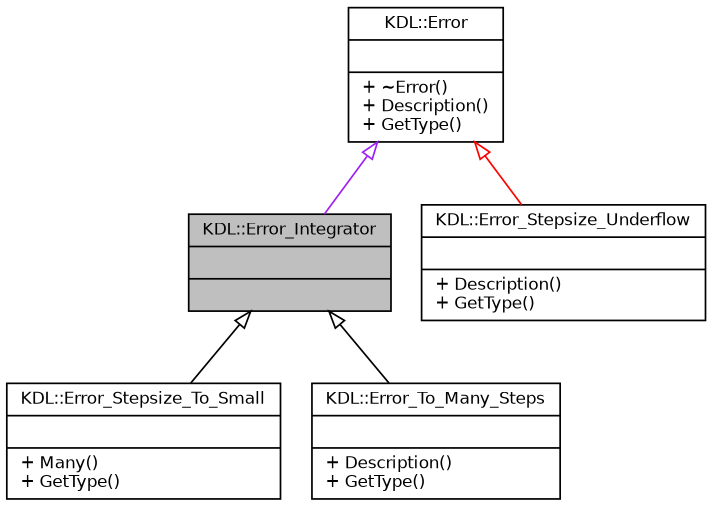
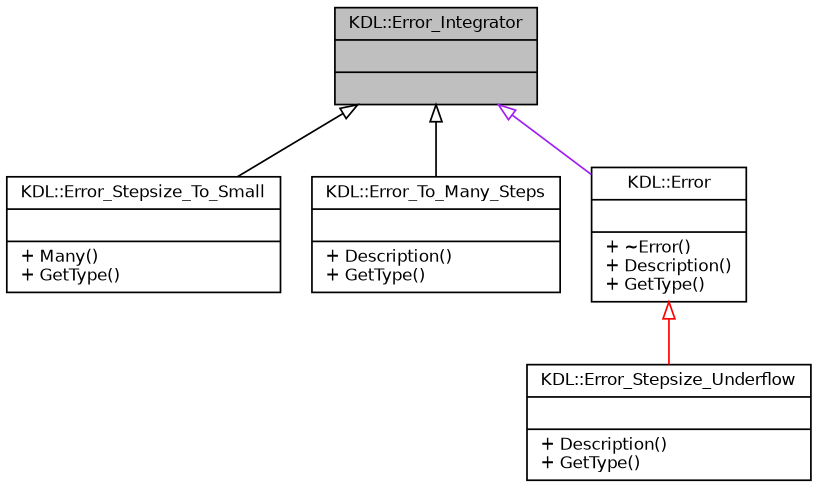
(346, 185) -> (552, 145)
